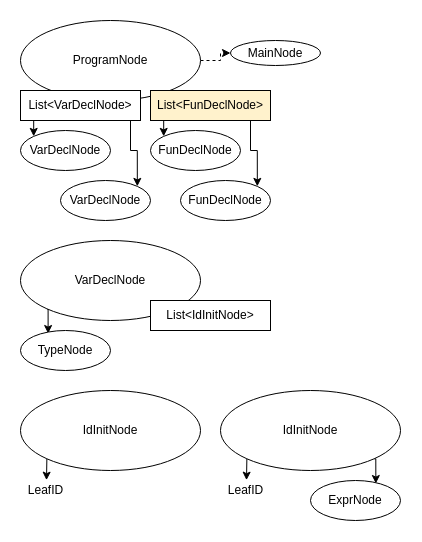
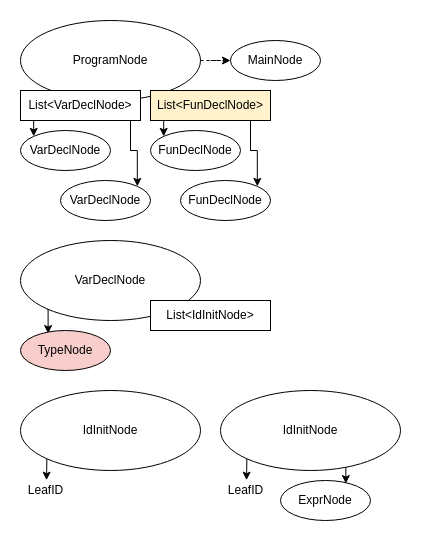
(276, 53) -> (276, 61)
(66, 351) -> (66, 351)
(356, 501) -> (326, 501)
